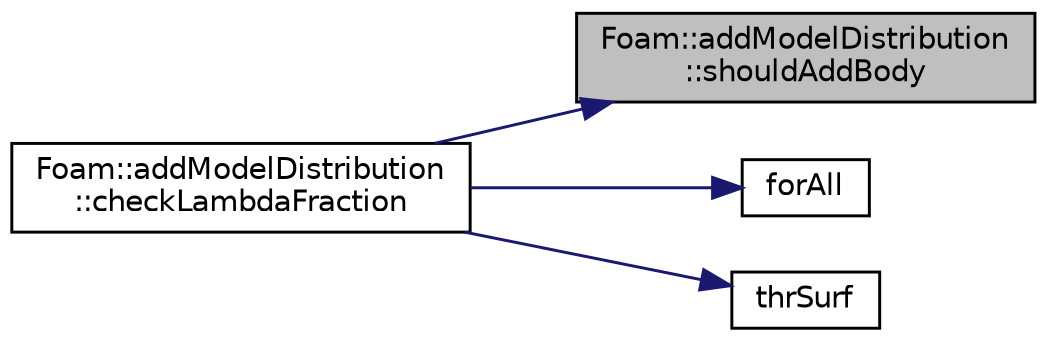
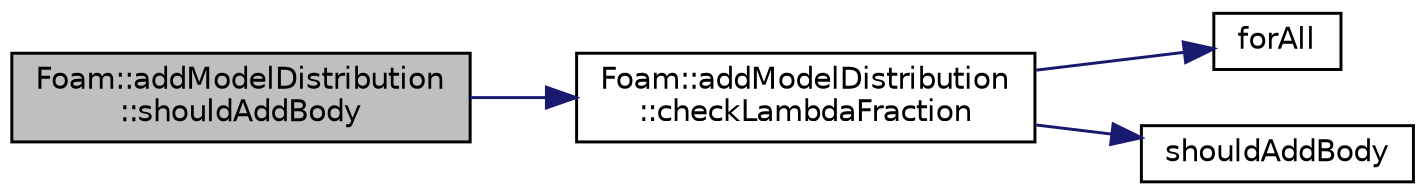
(508, 126) -> (508, 98)
(806, 300) -> (1277, 154)
